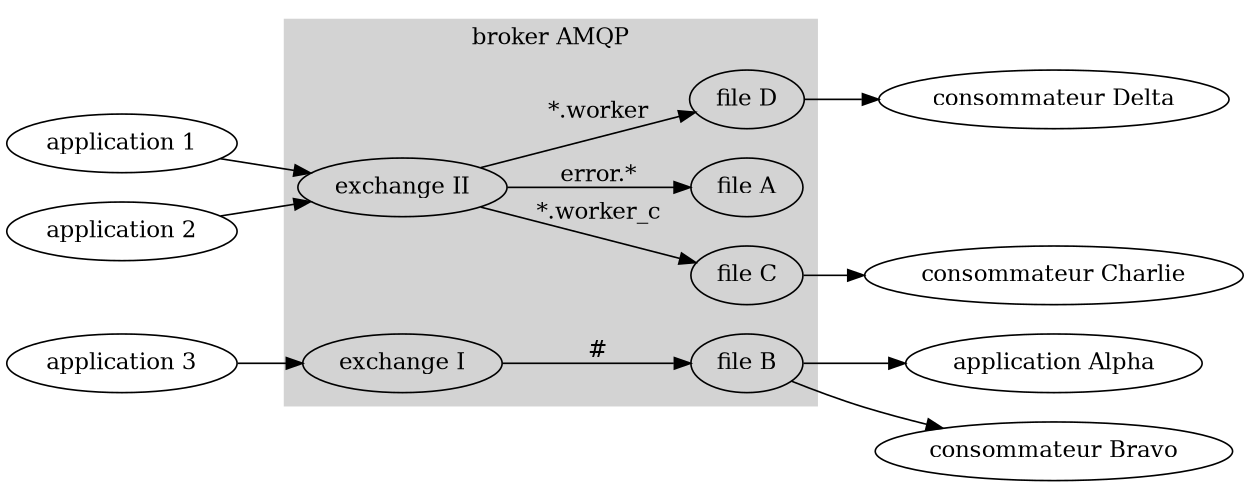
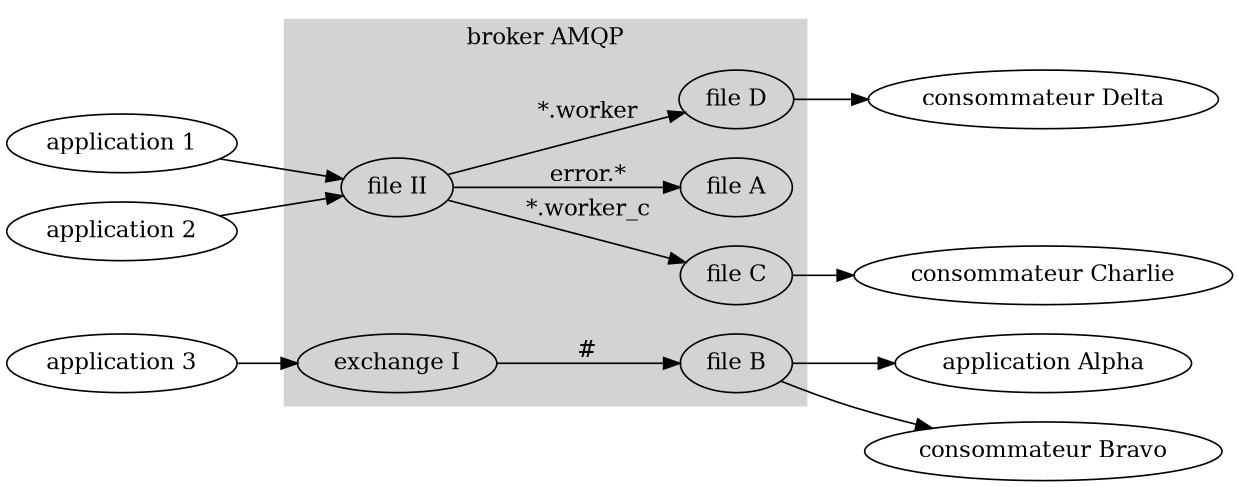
(402, 187) -> (397, 187)
